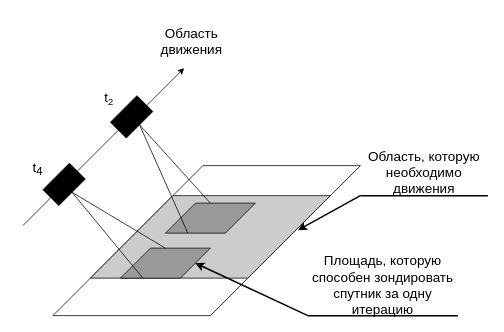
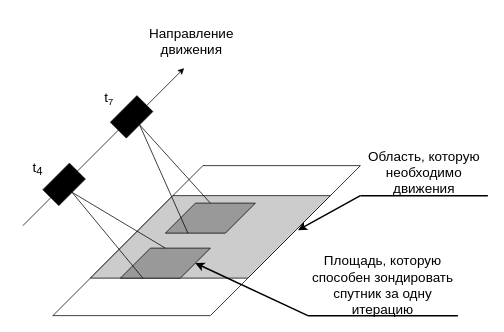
(192, 42) -> (192, 42)
(109, 98) -> (109, 98)
